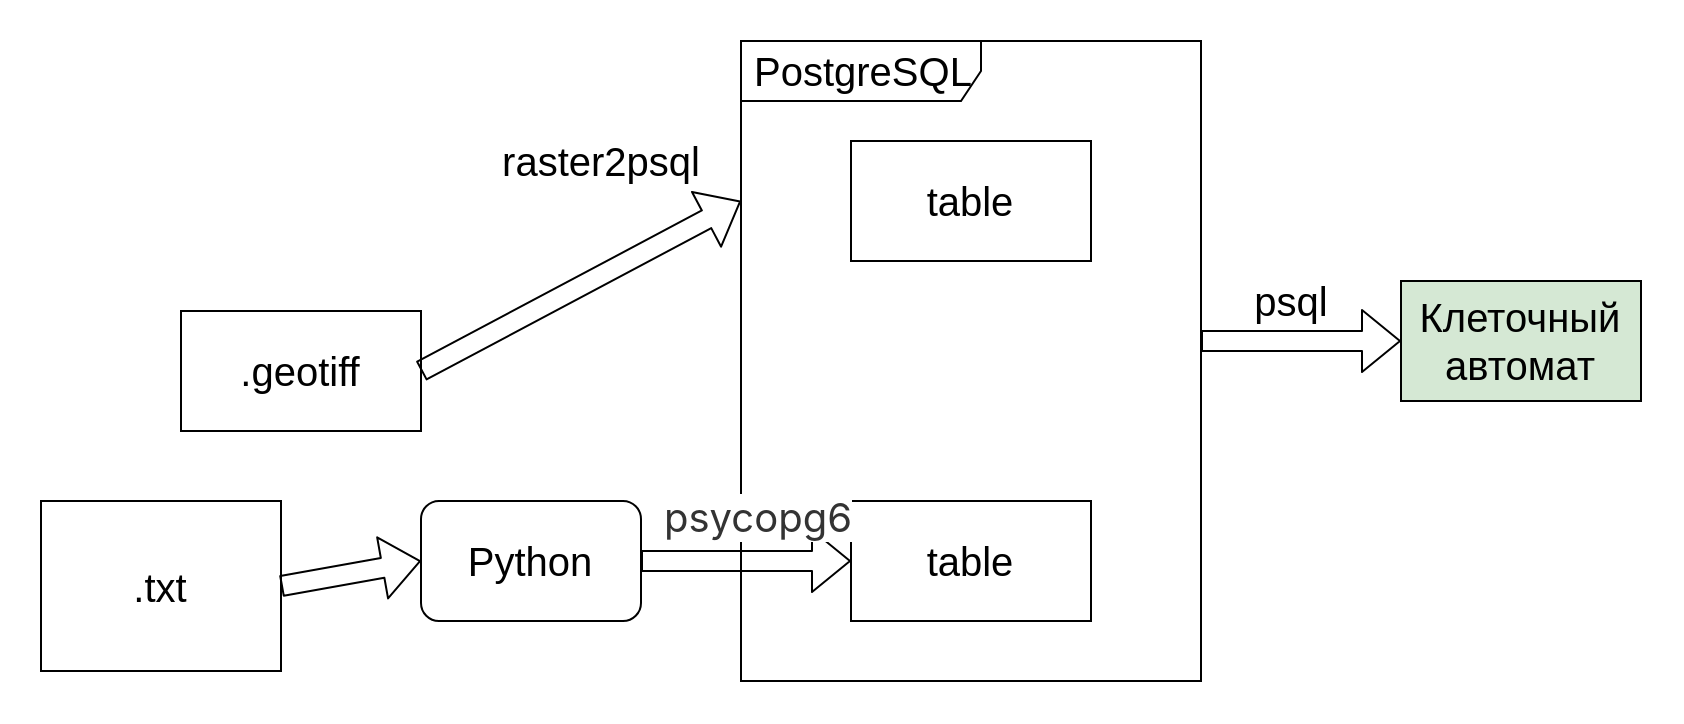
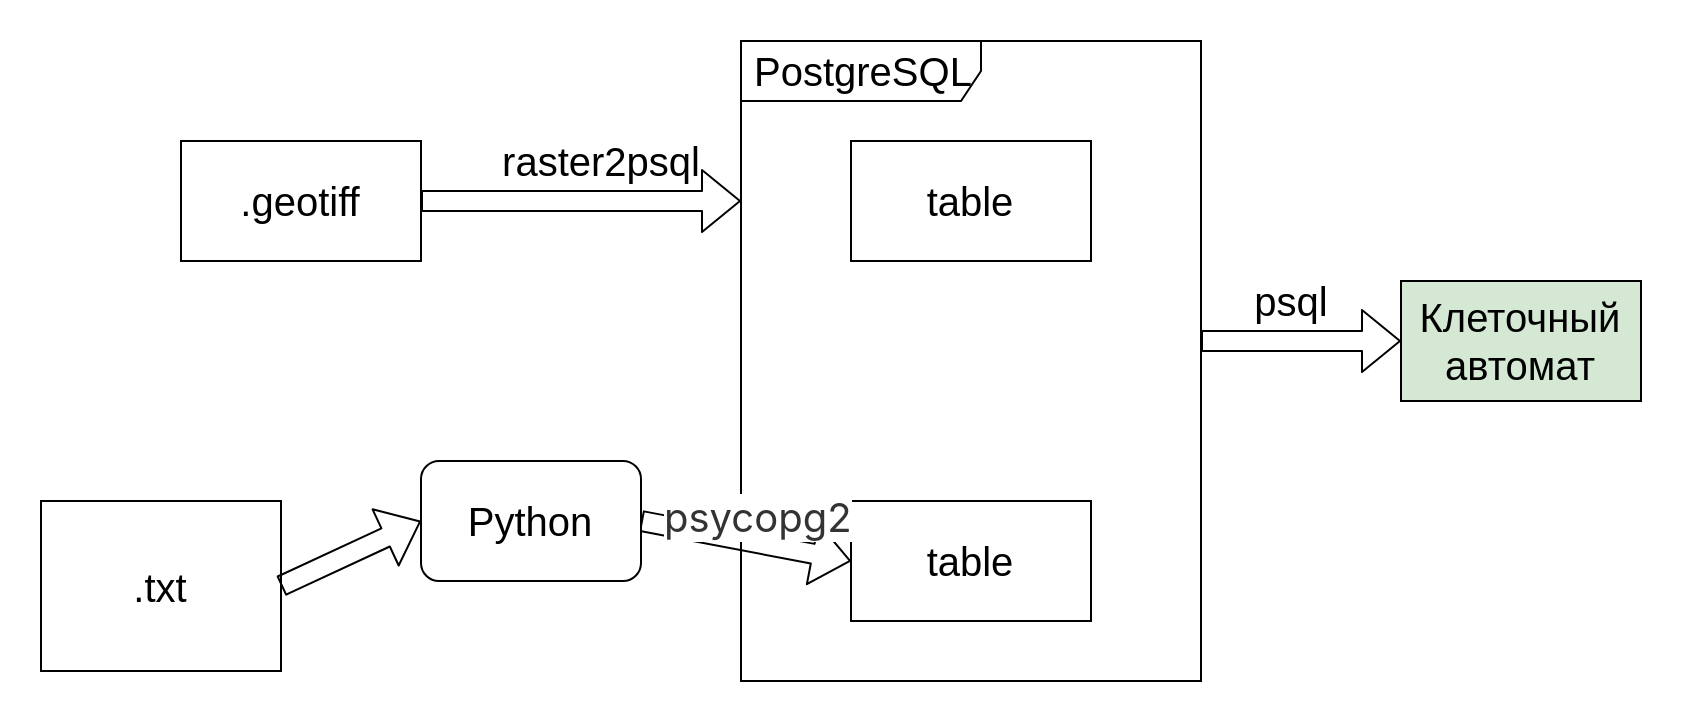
(301, 371) -> (301, 201)
(753, 543) -> (753, 543)
(531, 561) -> (531, 521)
